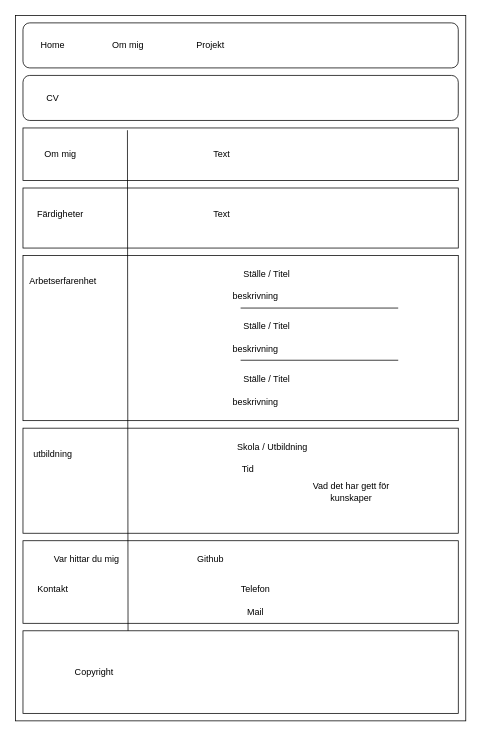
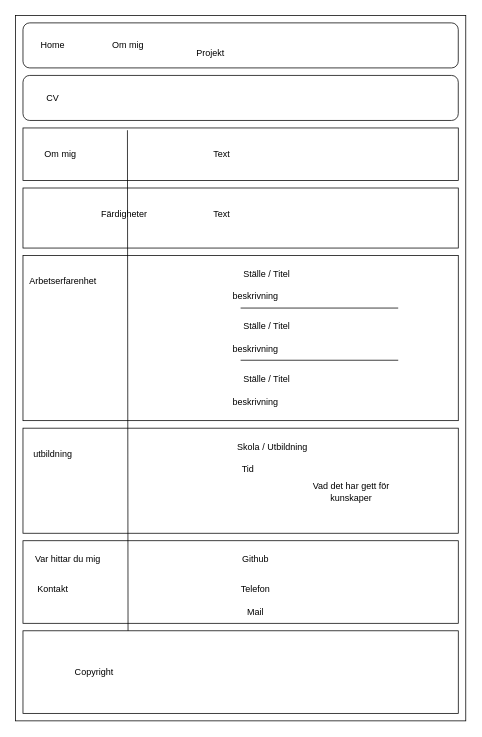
(210, 45) -> (210, 53)
(60, 214) -> (124, 214)
(87, 559) -> (68, 559)
(210, 559) -> (255, 559)
